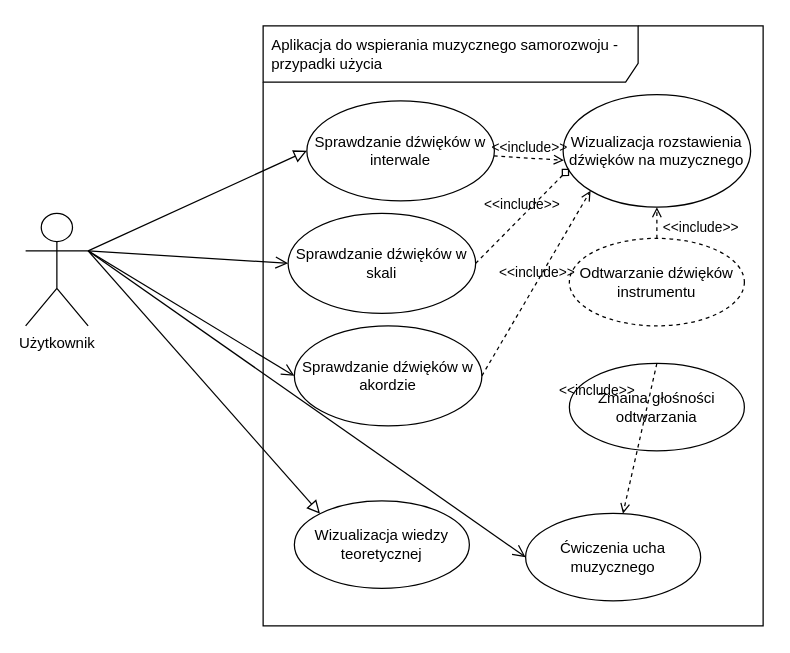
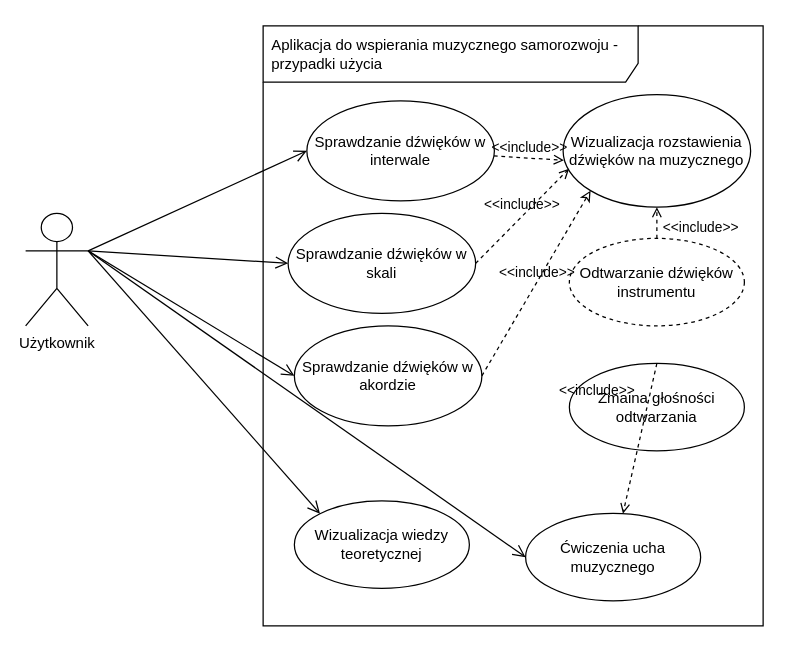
(294, 157) -> (298, 155)
(562, 176) -> (564, 174)
(587, 197) -> (586, 199)
(310, 502) -> (314, 506)
